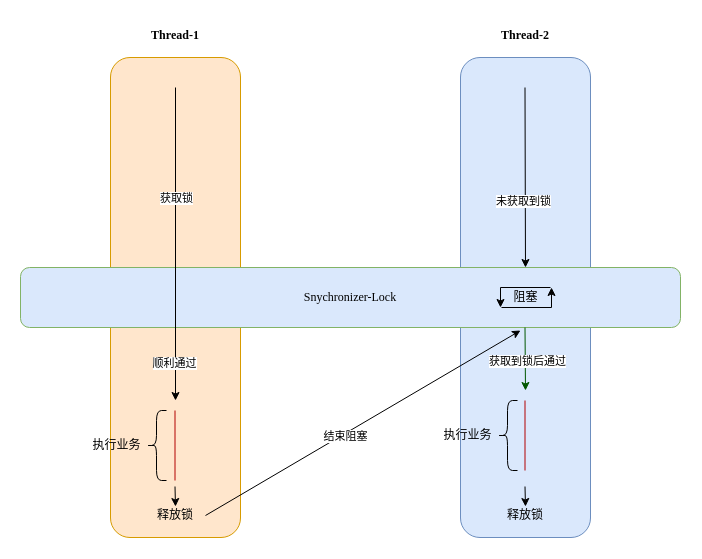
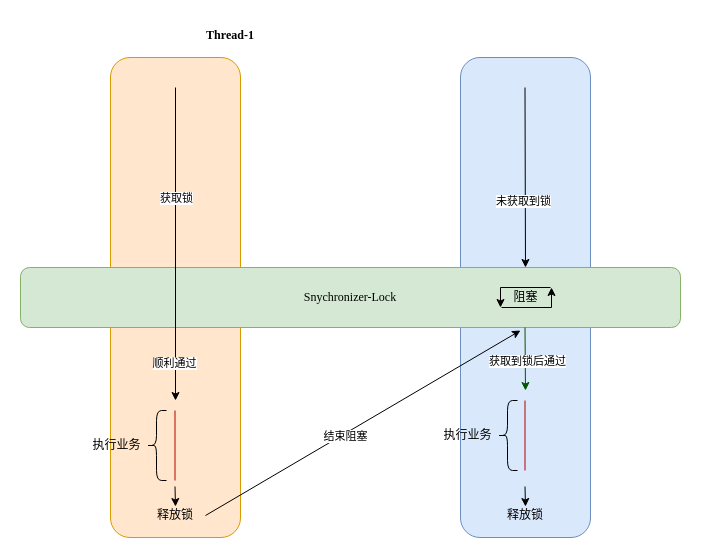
(176, 36) -> (231, 36)
(526, 36) -> none
(351, 298) -> (351, 298)
